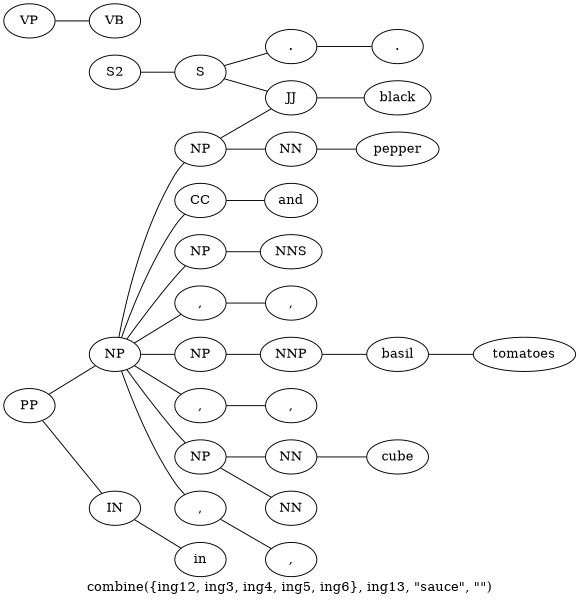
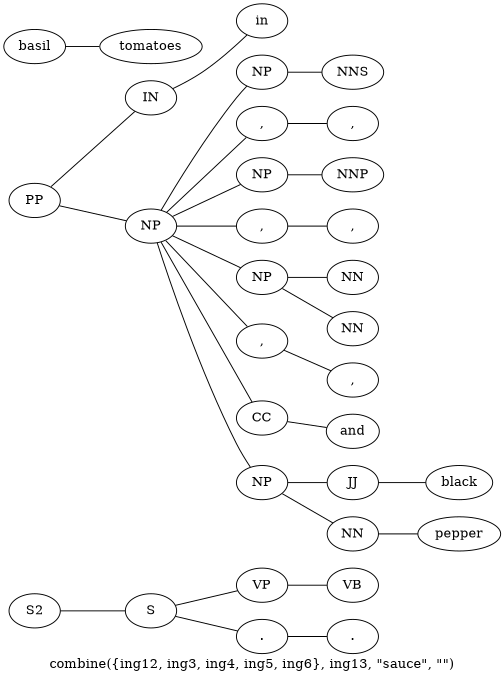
(246, 85) -> (207, 598)
(344, 354) -> none
(398, 457) -> none
